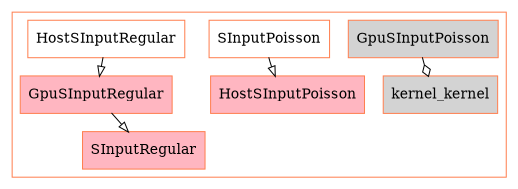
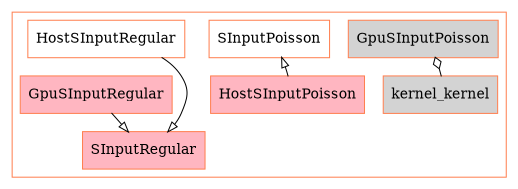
(423, 61) -> (440, 73)
(102, 62) -> (186, 87)
(270, 62) -> (287, 72)
